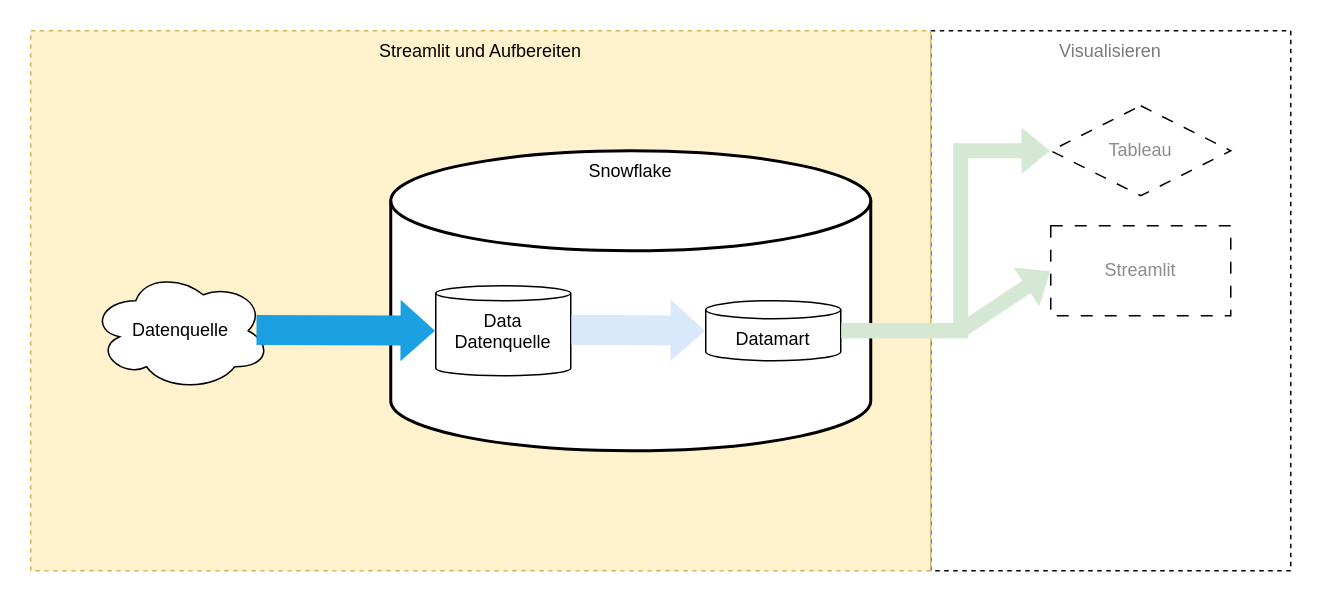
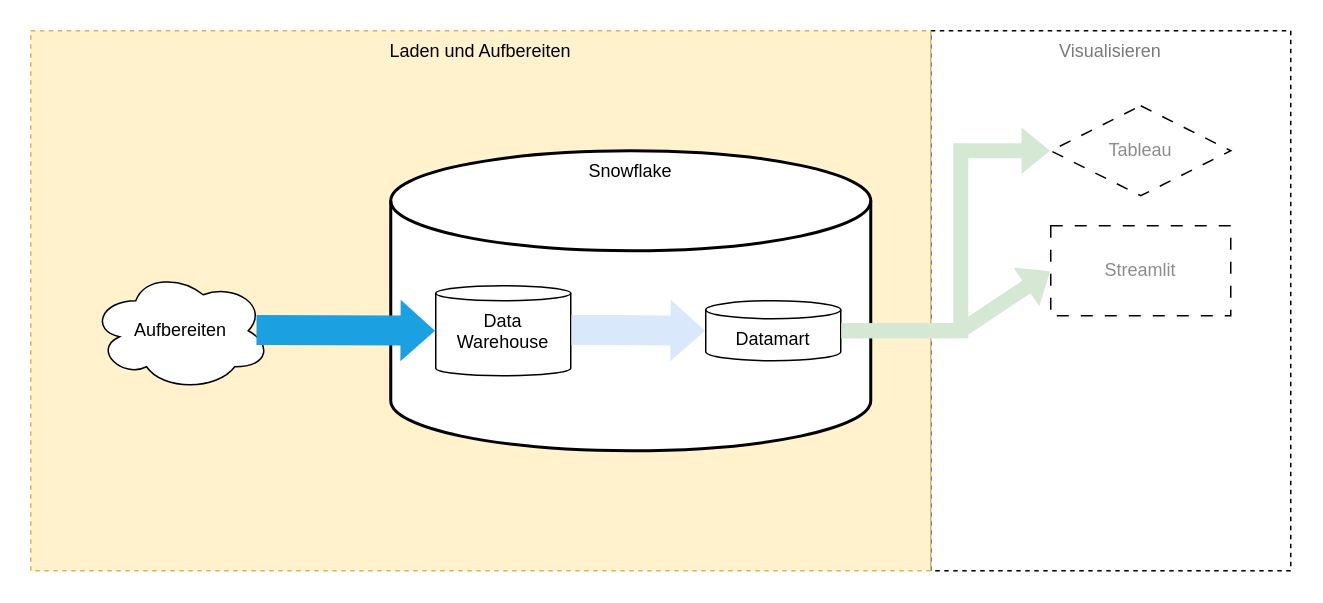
(481, 52) -> (481, 52)
(181, 331) -> (181, 331)
(503, 333) -> (503, 333)
